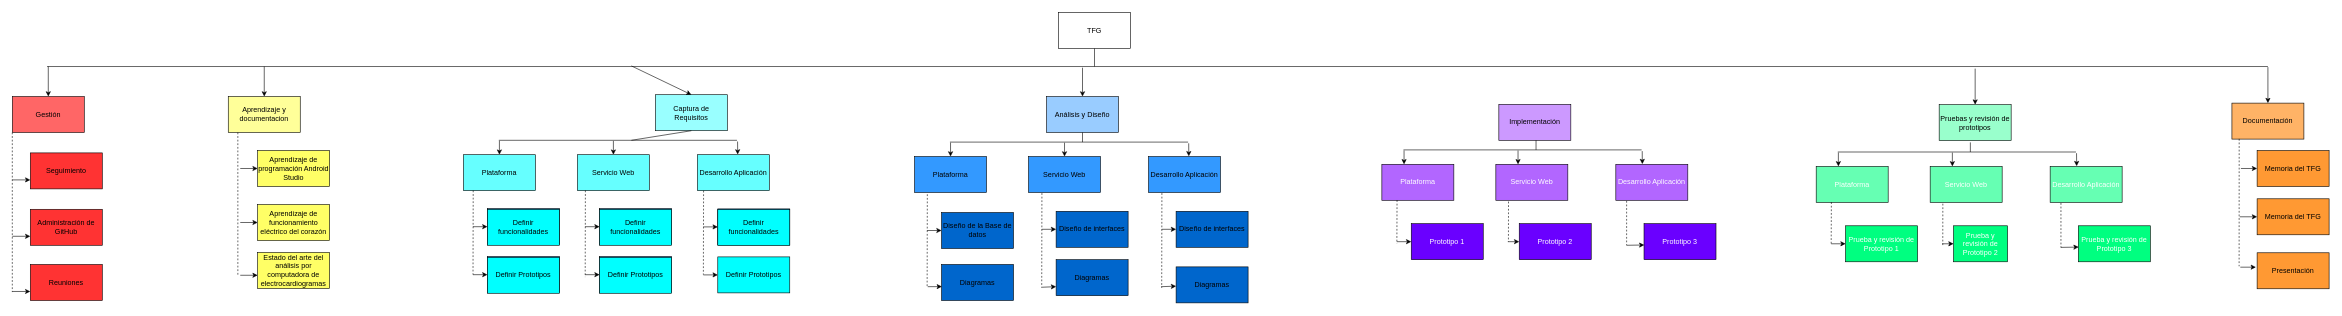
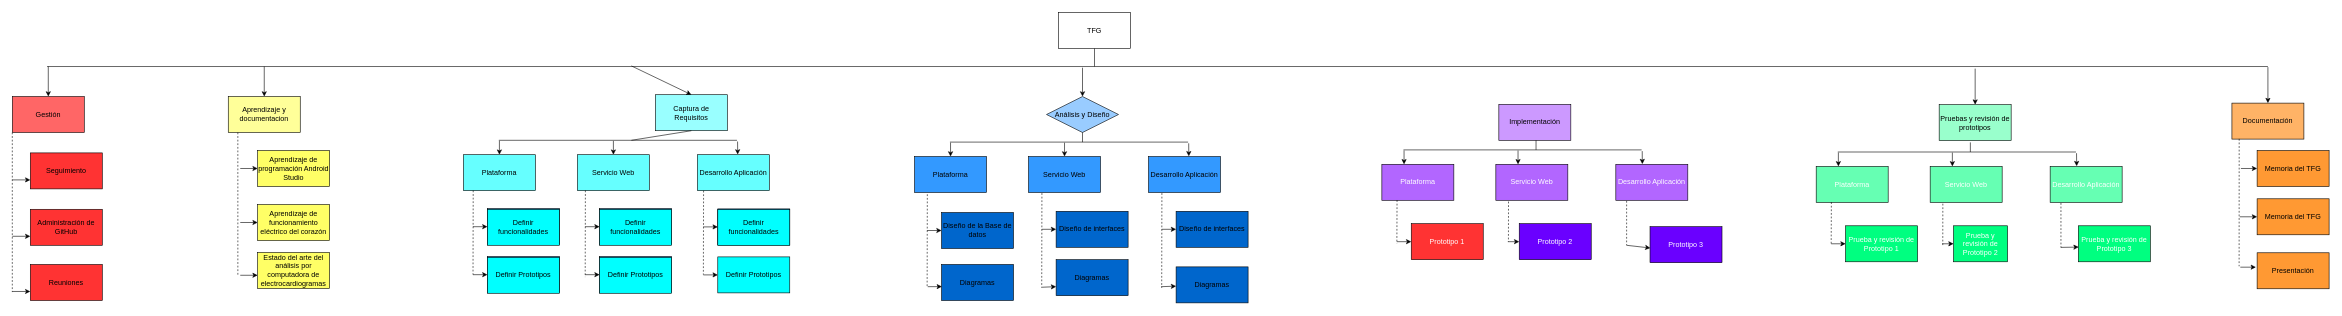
(1083, 114) -> (1083, 114)
(1448, 242) -> (1448, 242)
(1680, 242) -> (1686, 245)
